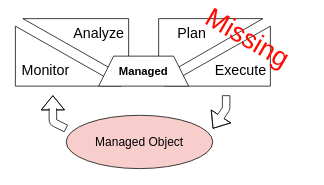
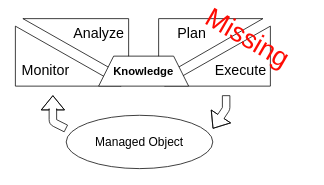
(144, 71) -> (144, 71)
(140, 142) -> (140, 142)
